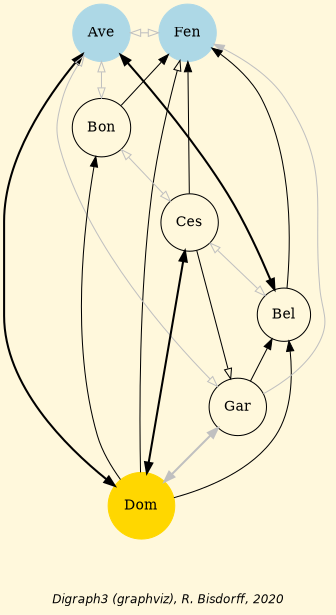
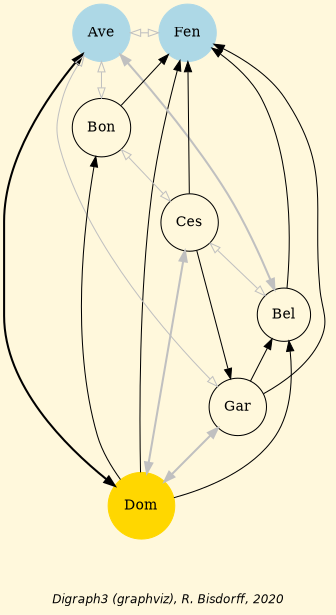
(209, 165) -> (209, 165)
(318, 216) -> (318, 216)
(145, 270) -> (145, 270)
(212, 309) -> (212, 309)
(166, 362) -> (166, 362)
